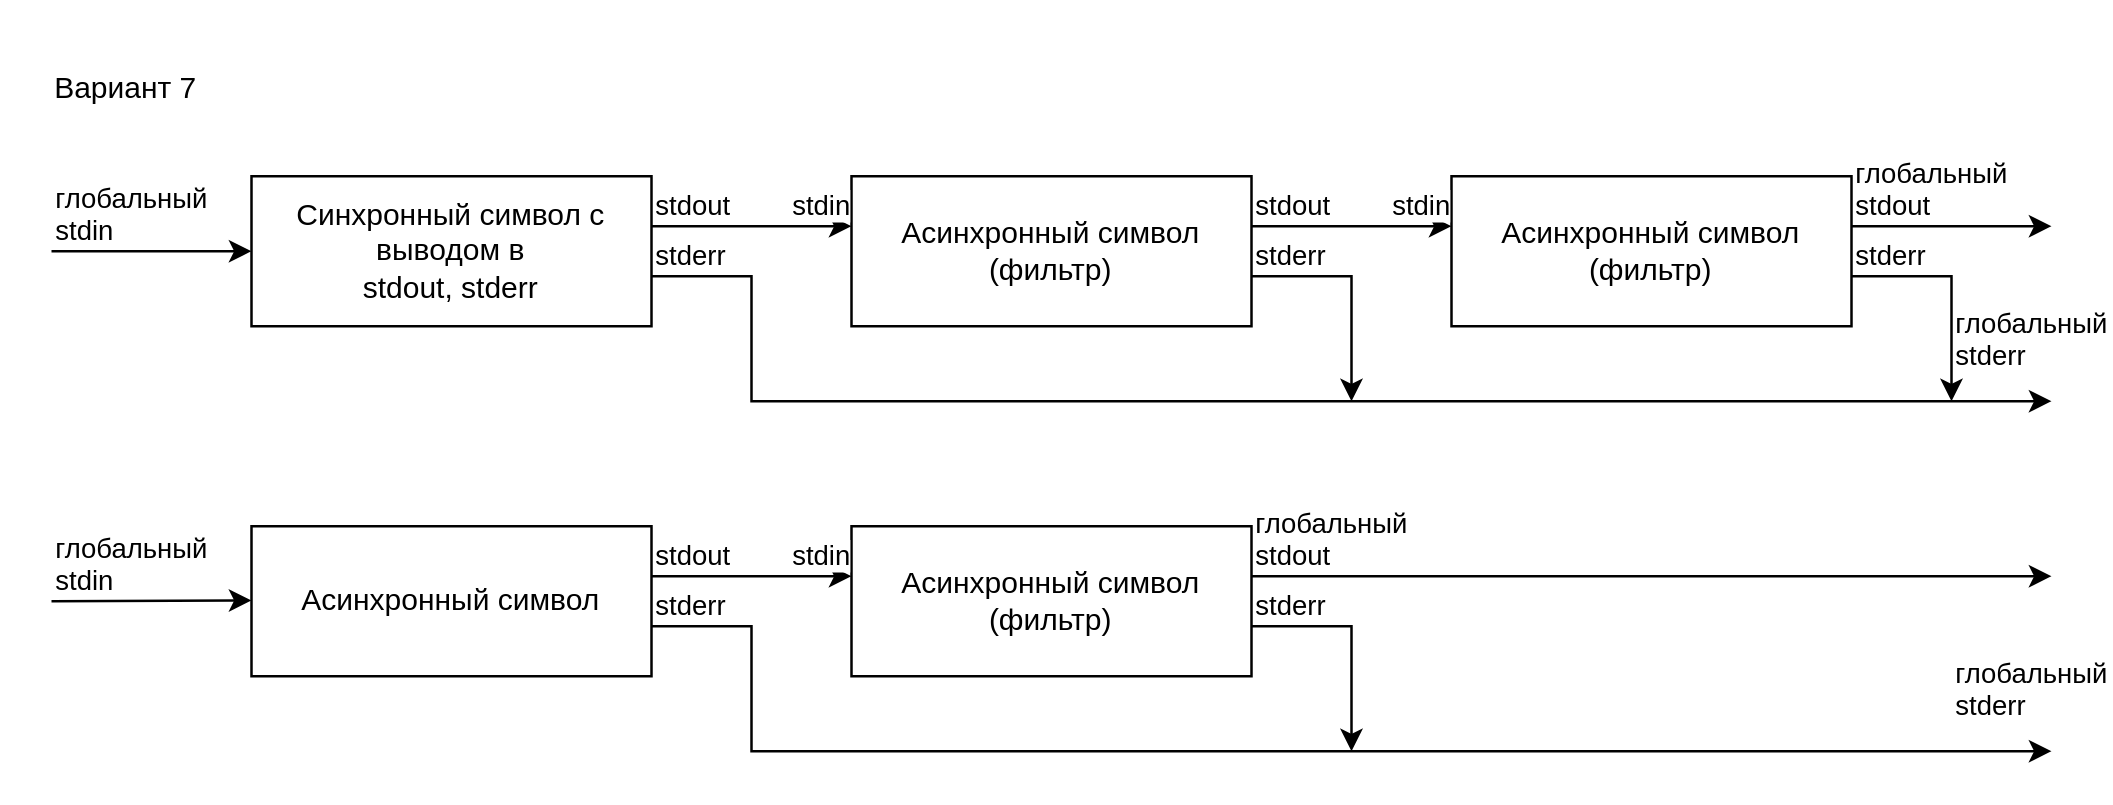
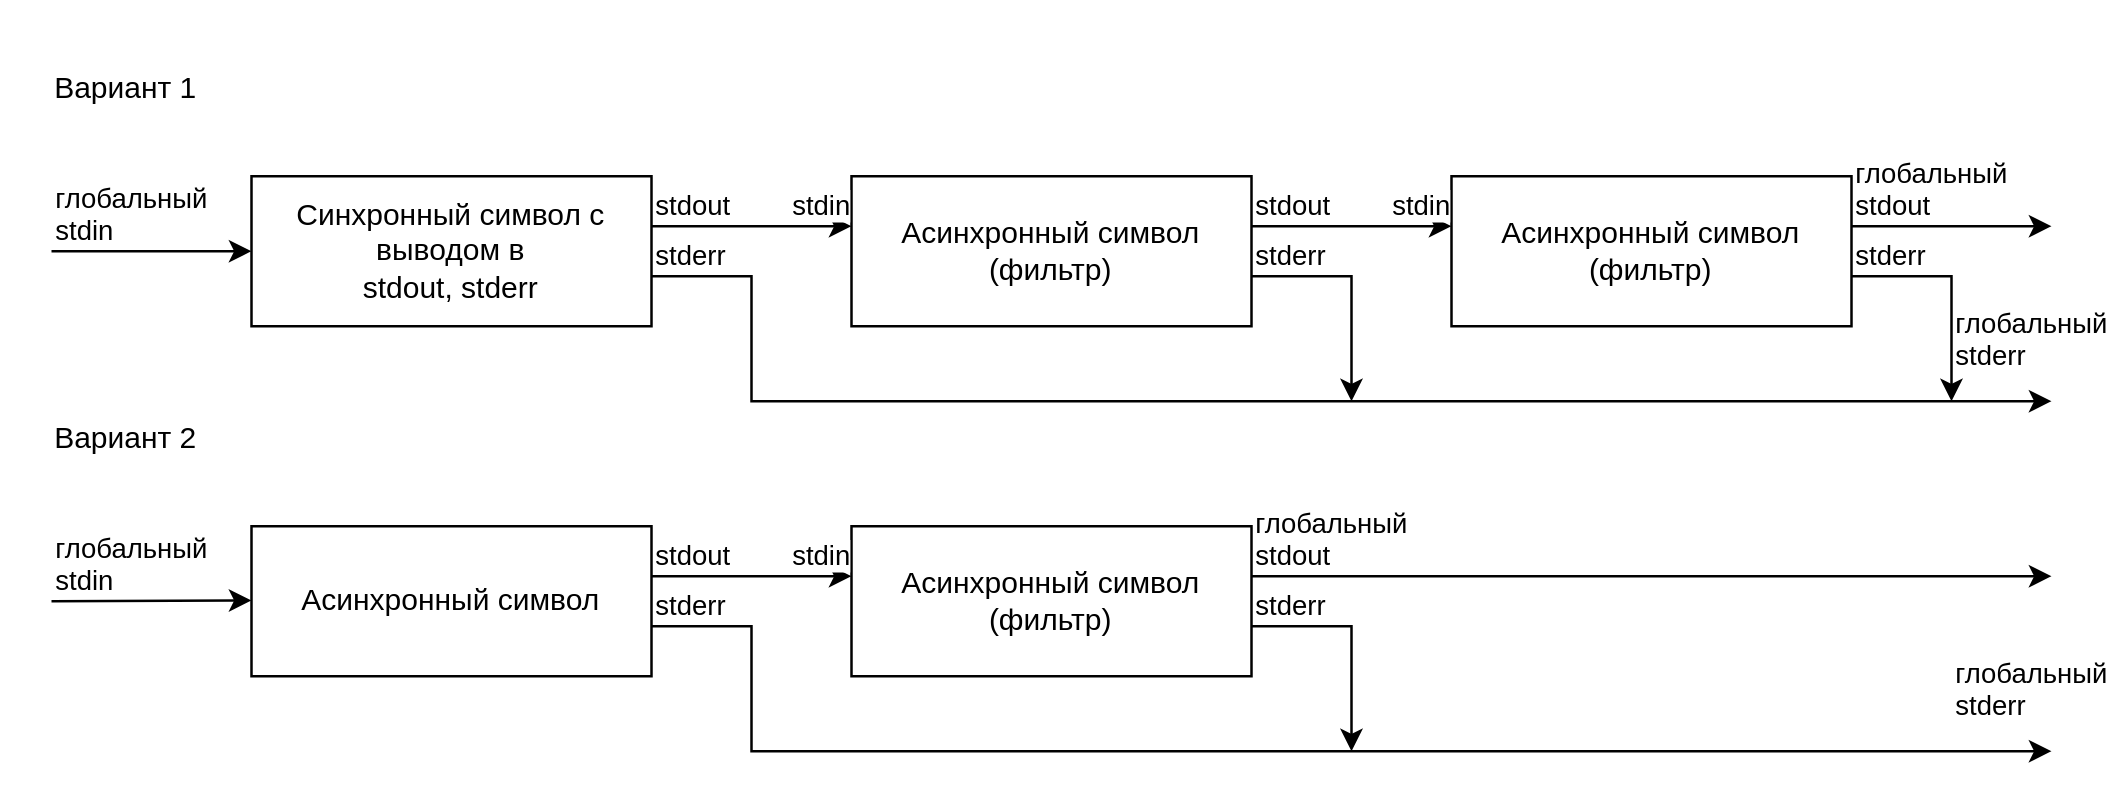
(126, 89) -> (126, 89)
none -> (126, 439)
